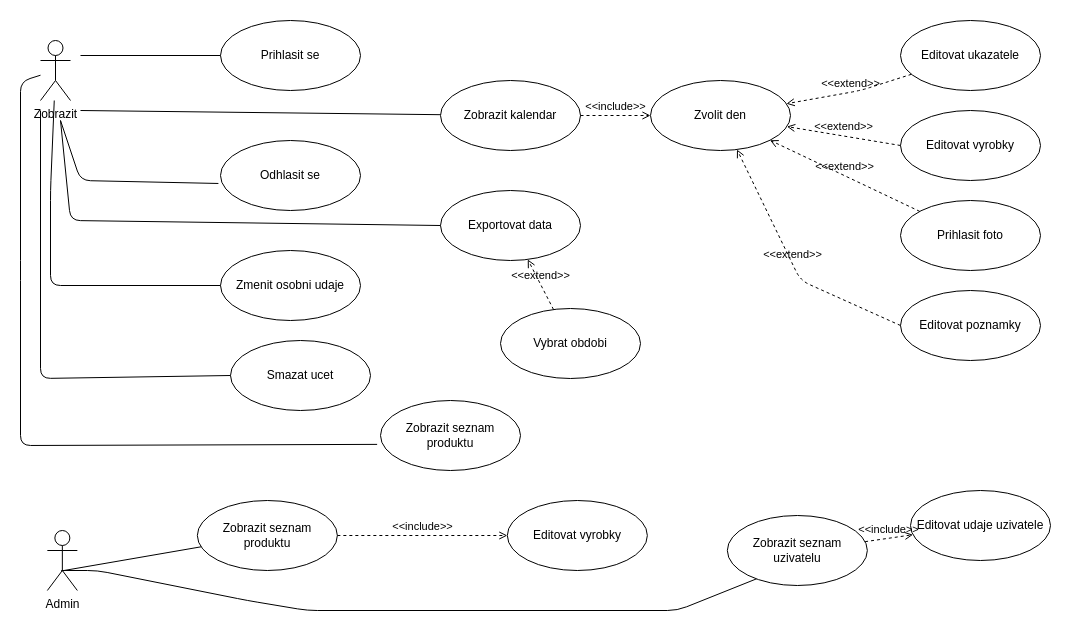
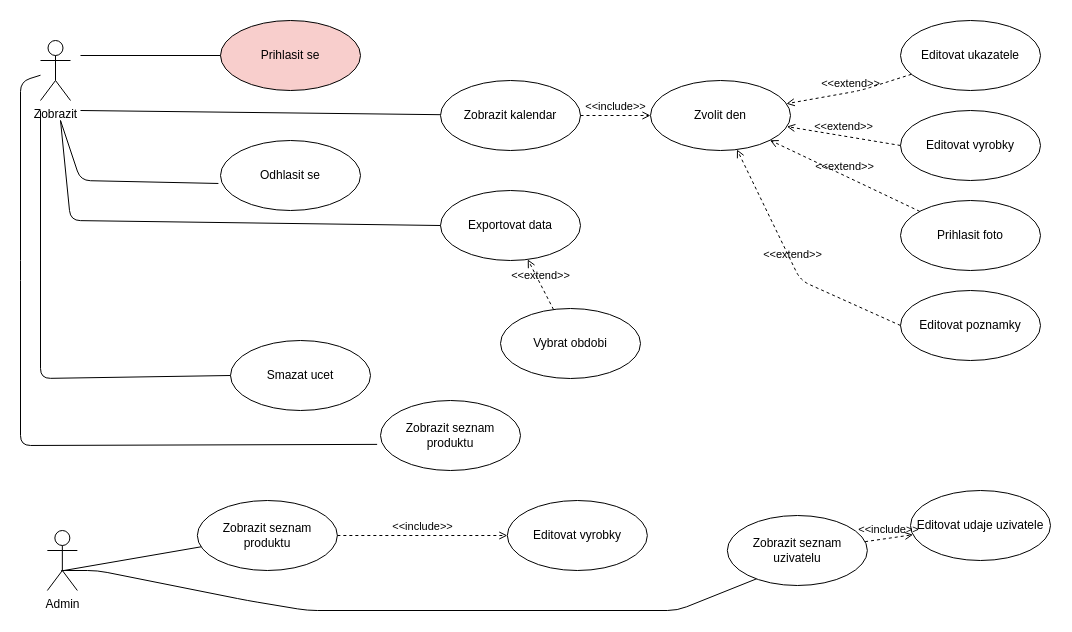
(291, 56) -> (291, 56)
(51, 279) -> none
(291, 286) -> none
